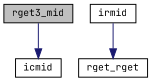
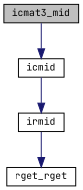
(38, 14) -> (41, 14)
none -> (41, 90)
